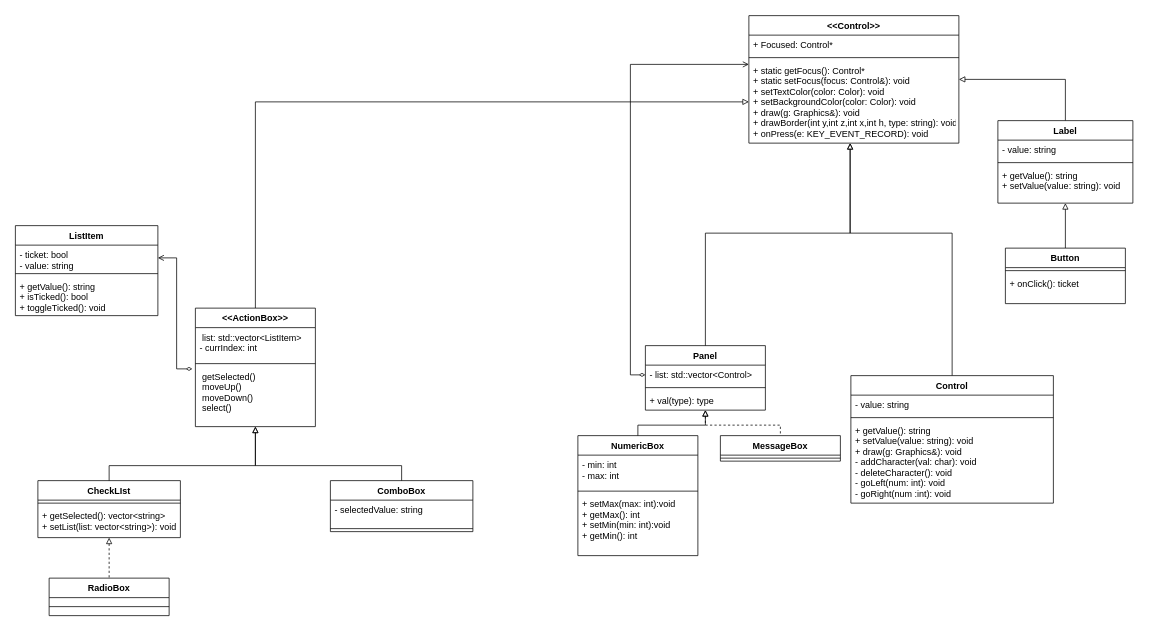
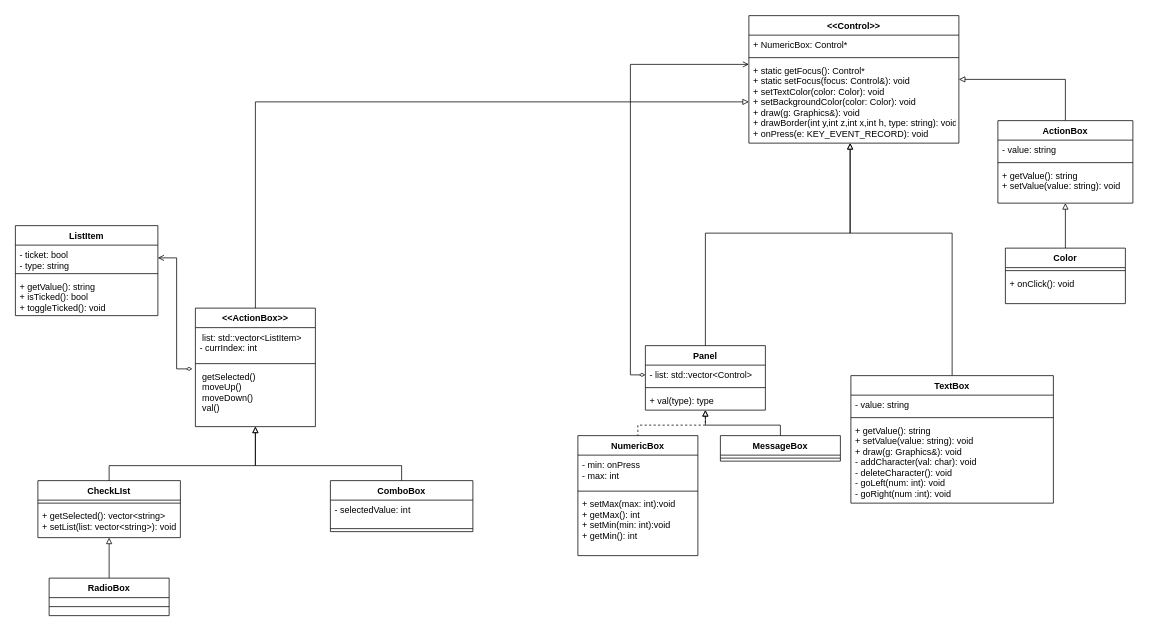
(796, 45) -> (803, 45)
(1065, 131) -> (1065, 131)
(49, 255) -> (49, 255)
(1065, 258) -> (1065, 258)
(1050, 284) -> (1045, 284)
(231, 377) -> (231, 377)
(952, 386) -> (952, 386)
(666, 425) -> (666, 425)
(748, 425) -> (748, 425)
(601, 465) -> (613, 465)
(385, 510) -> (378, 510)
(109, 560) -> (109, 560)
